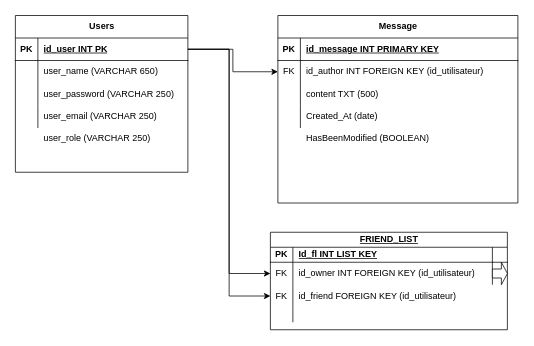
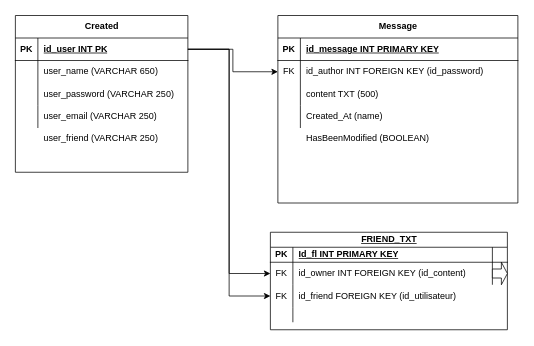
(102, 27) -> (102, 27)
(402, 72) -> (398, 72)
(348, 117) -> (348, 117)
(98, 138) -> (103, 138)
(389, 240) -> (389, 240)
(340, 255) -> (347, 255)
(392, 273) -> (385, 273)
